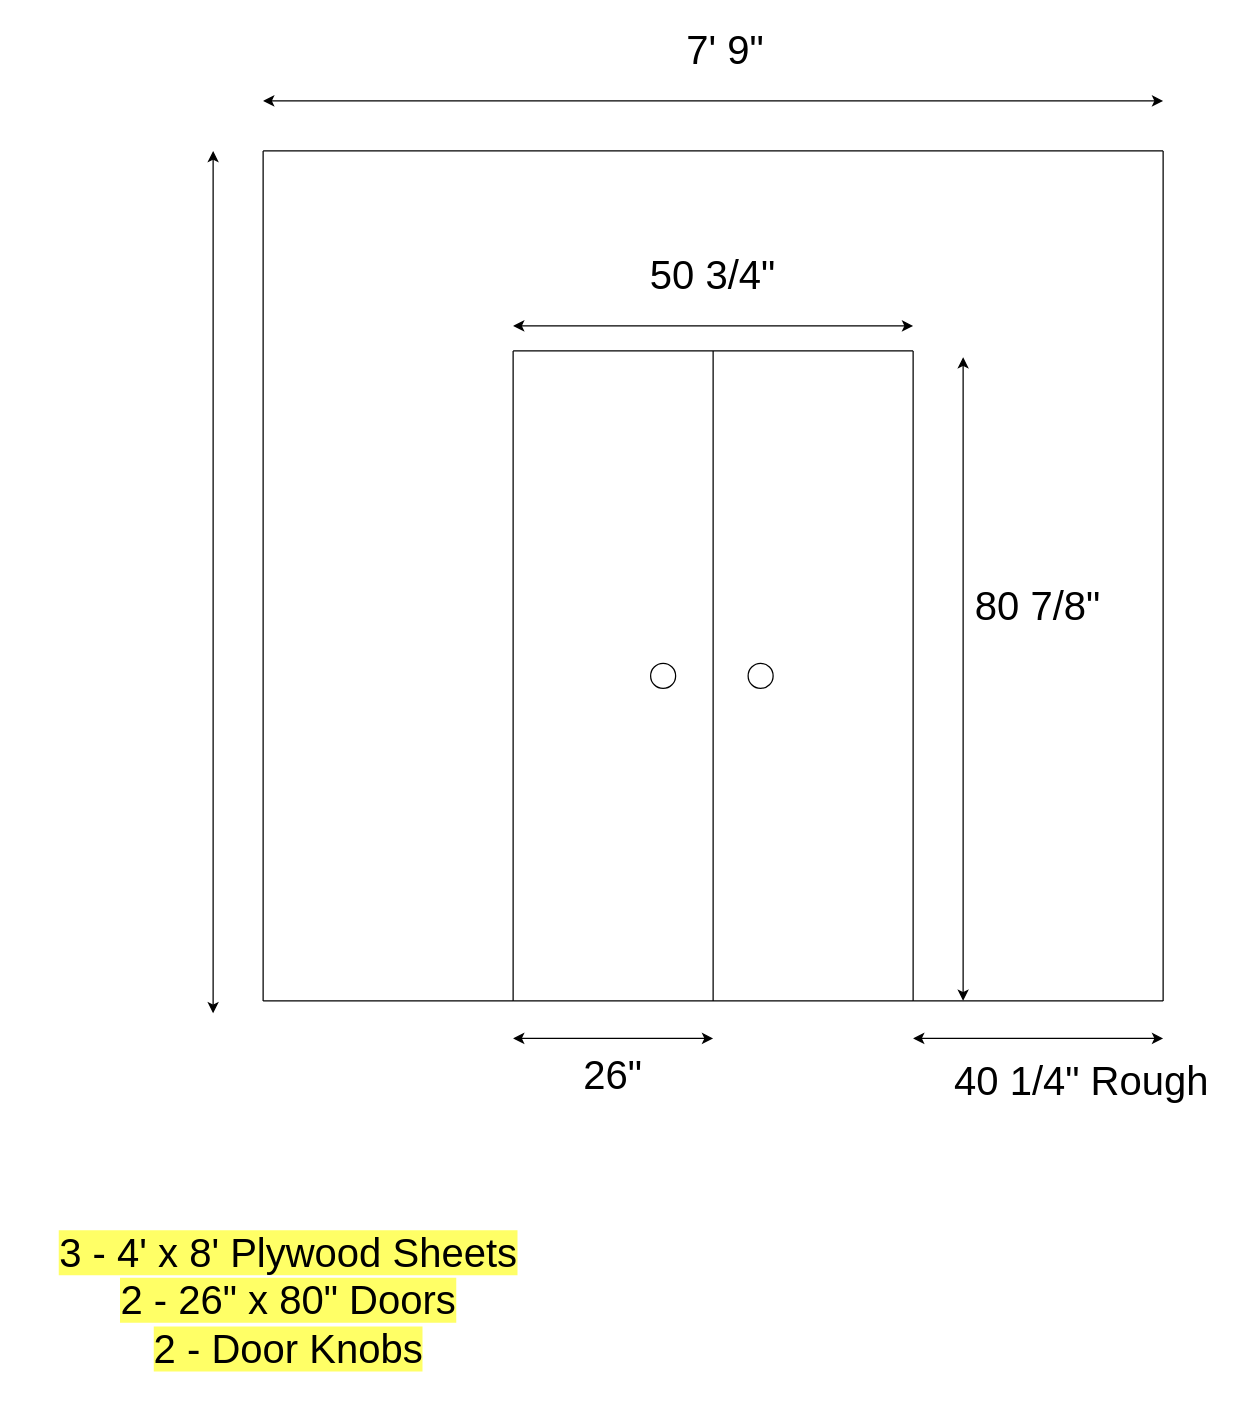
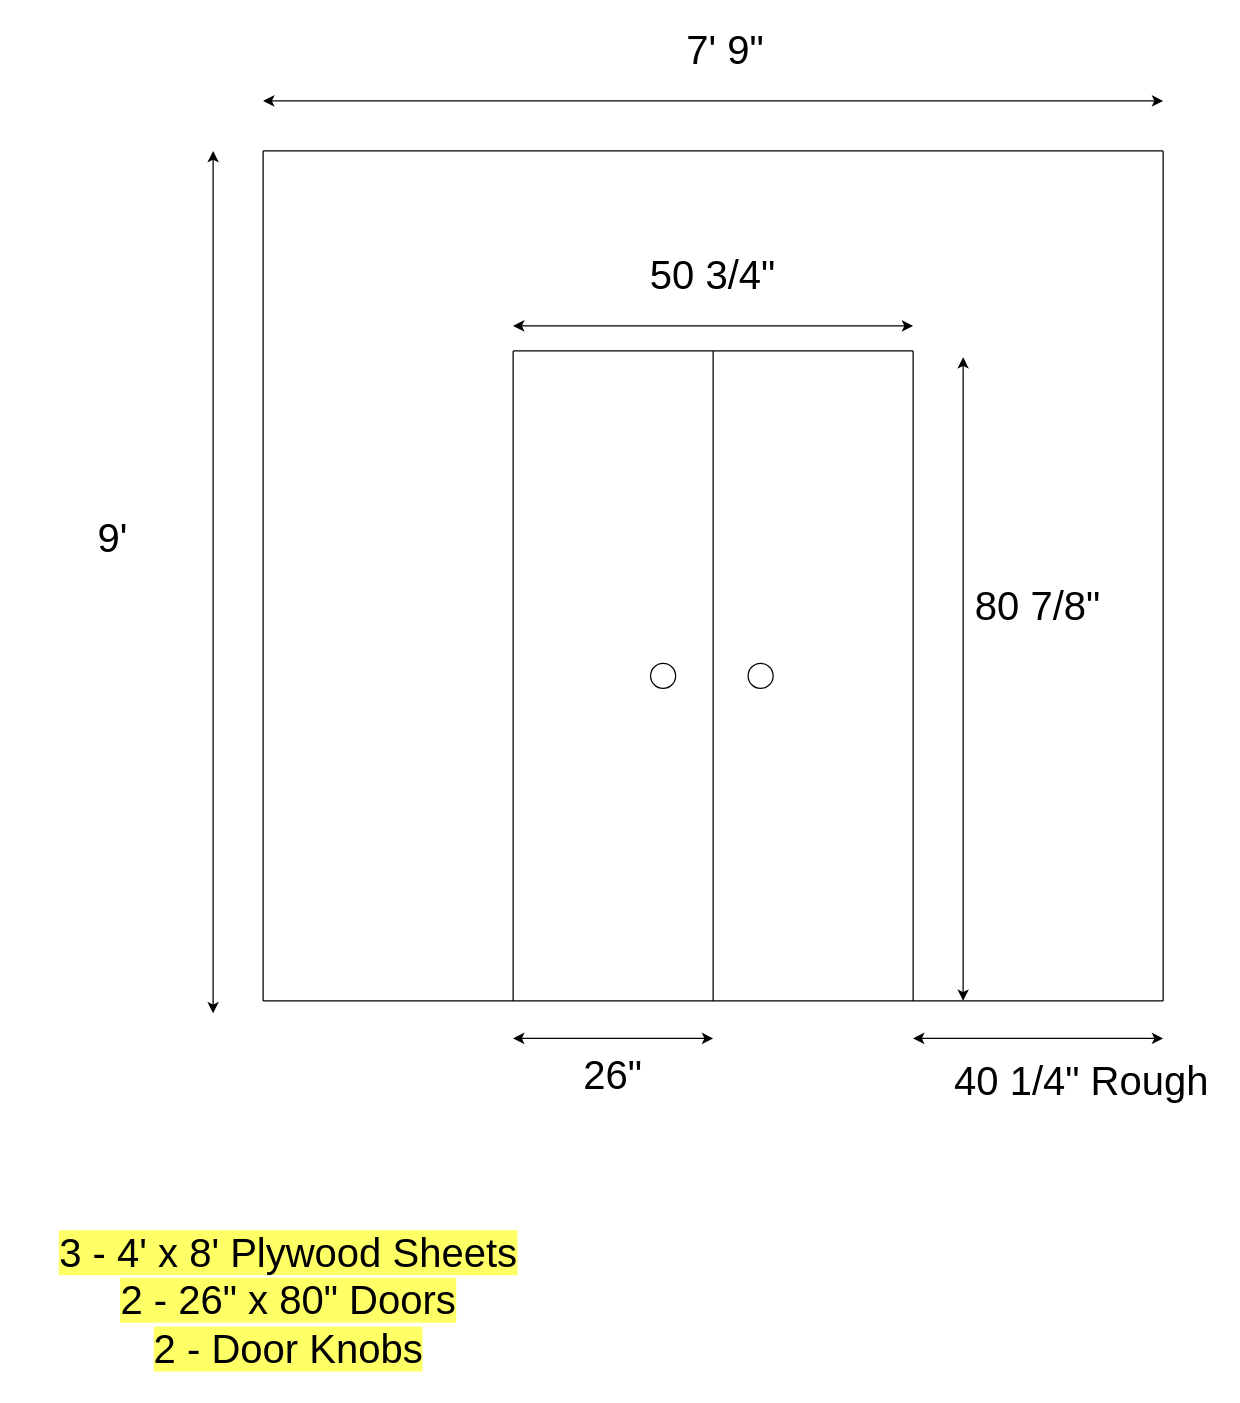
none -> (113, 538)
